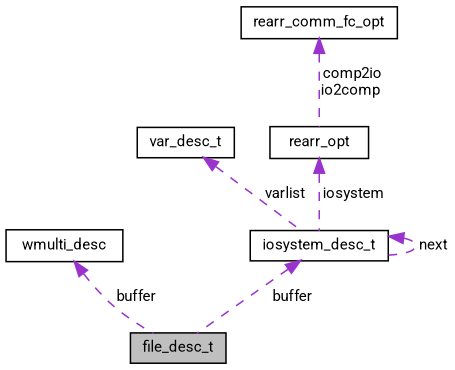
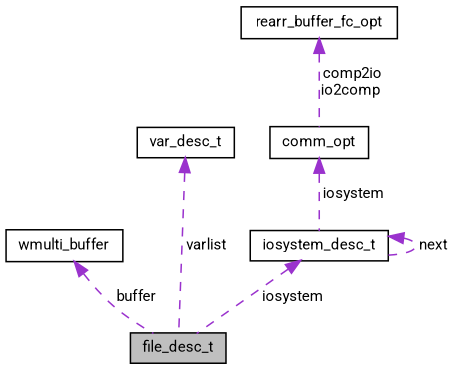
(319, 23) -> (319, 23)
(319, 143) -> (319, 143)
(259, 199) -> (182, 253)
(64, 246) -> (64, 246)
(291, 297) -> (291, 297)
